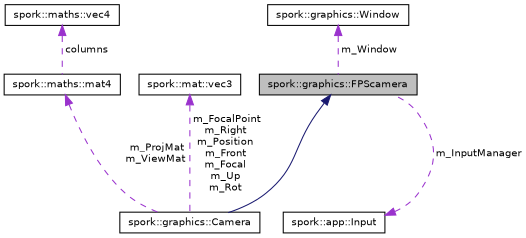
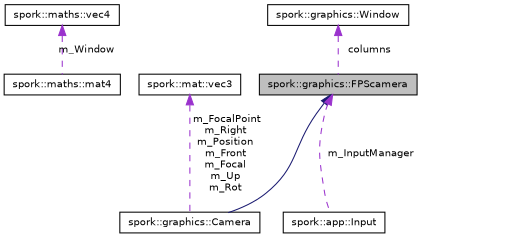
(86, 50) -> (86, 50)
(368, 50) -> (368, 50)
(433, 152) -> (320, 158)
(103, 168) -> none
